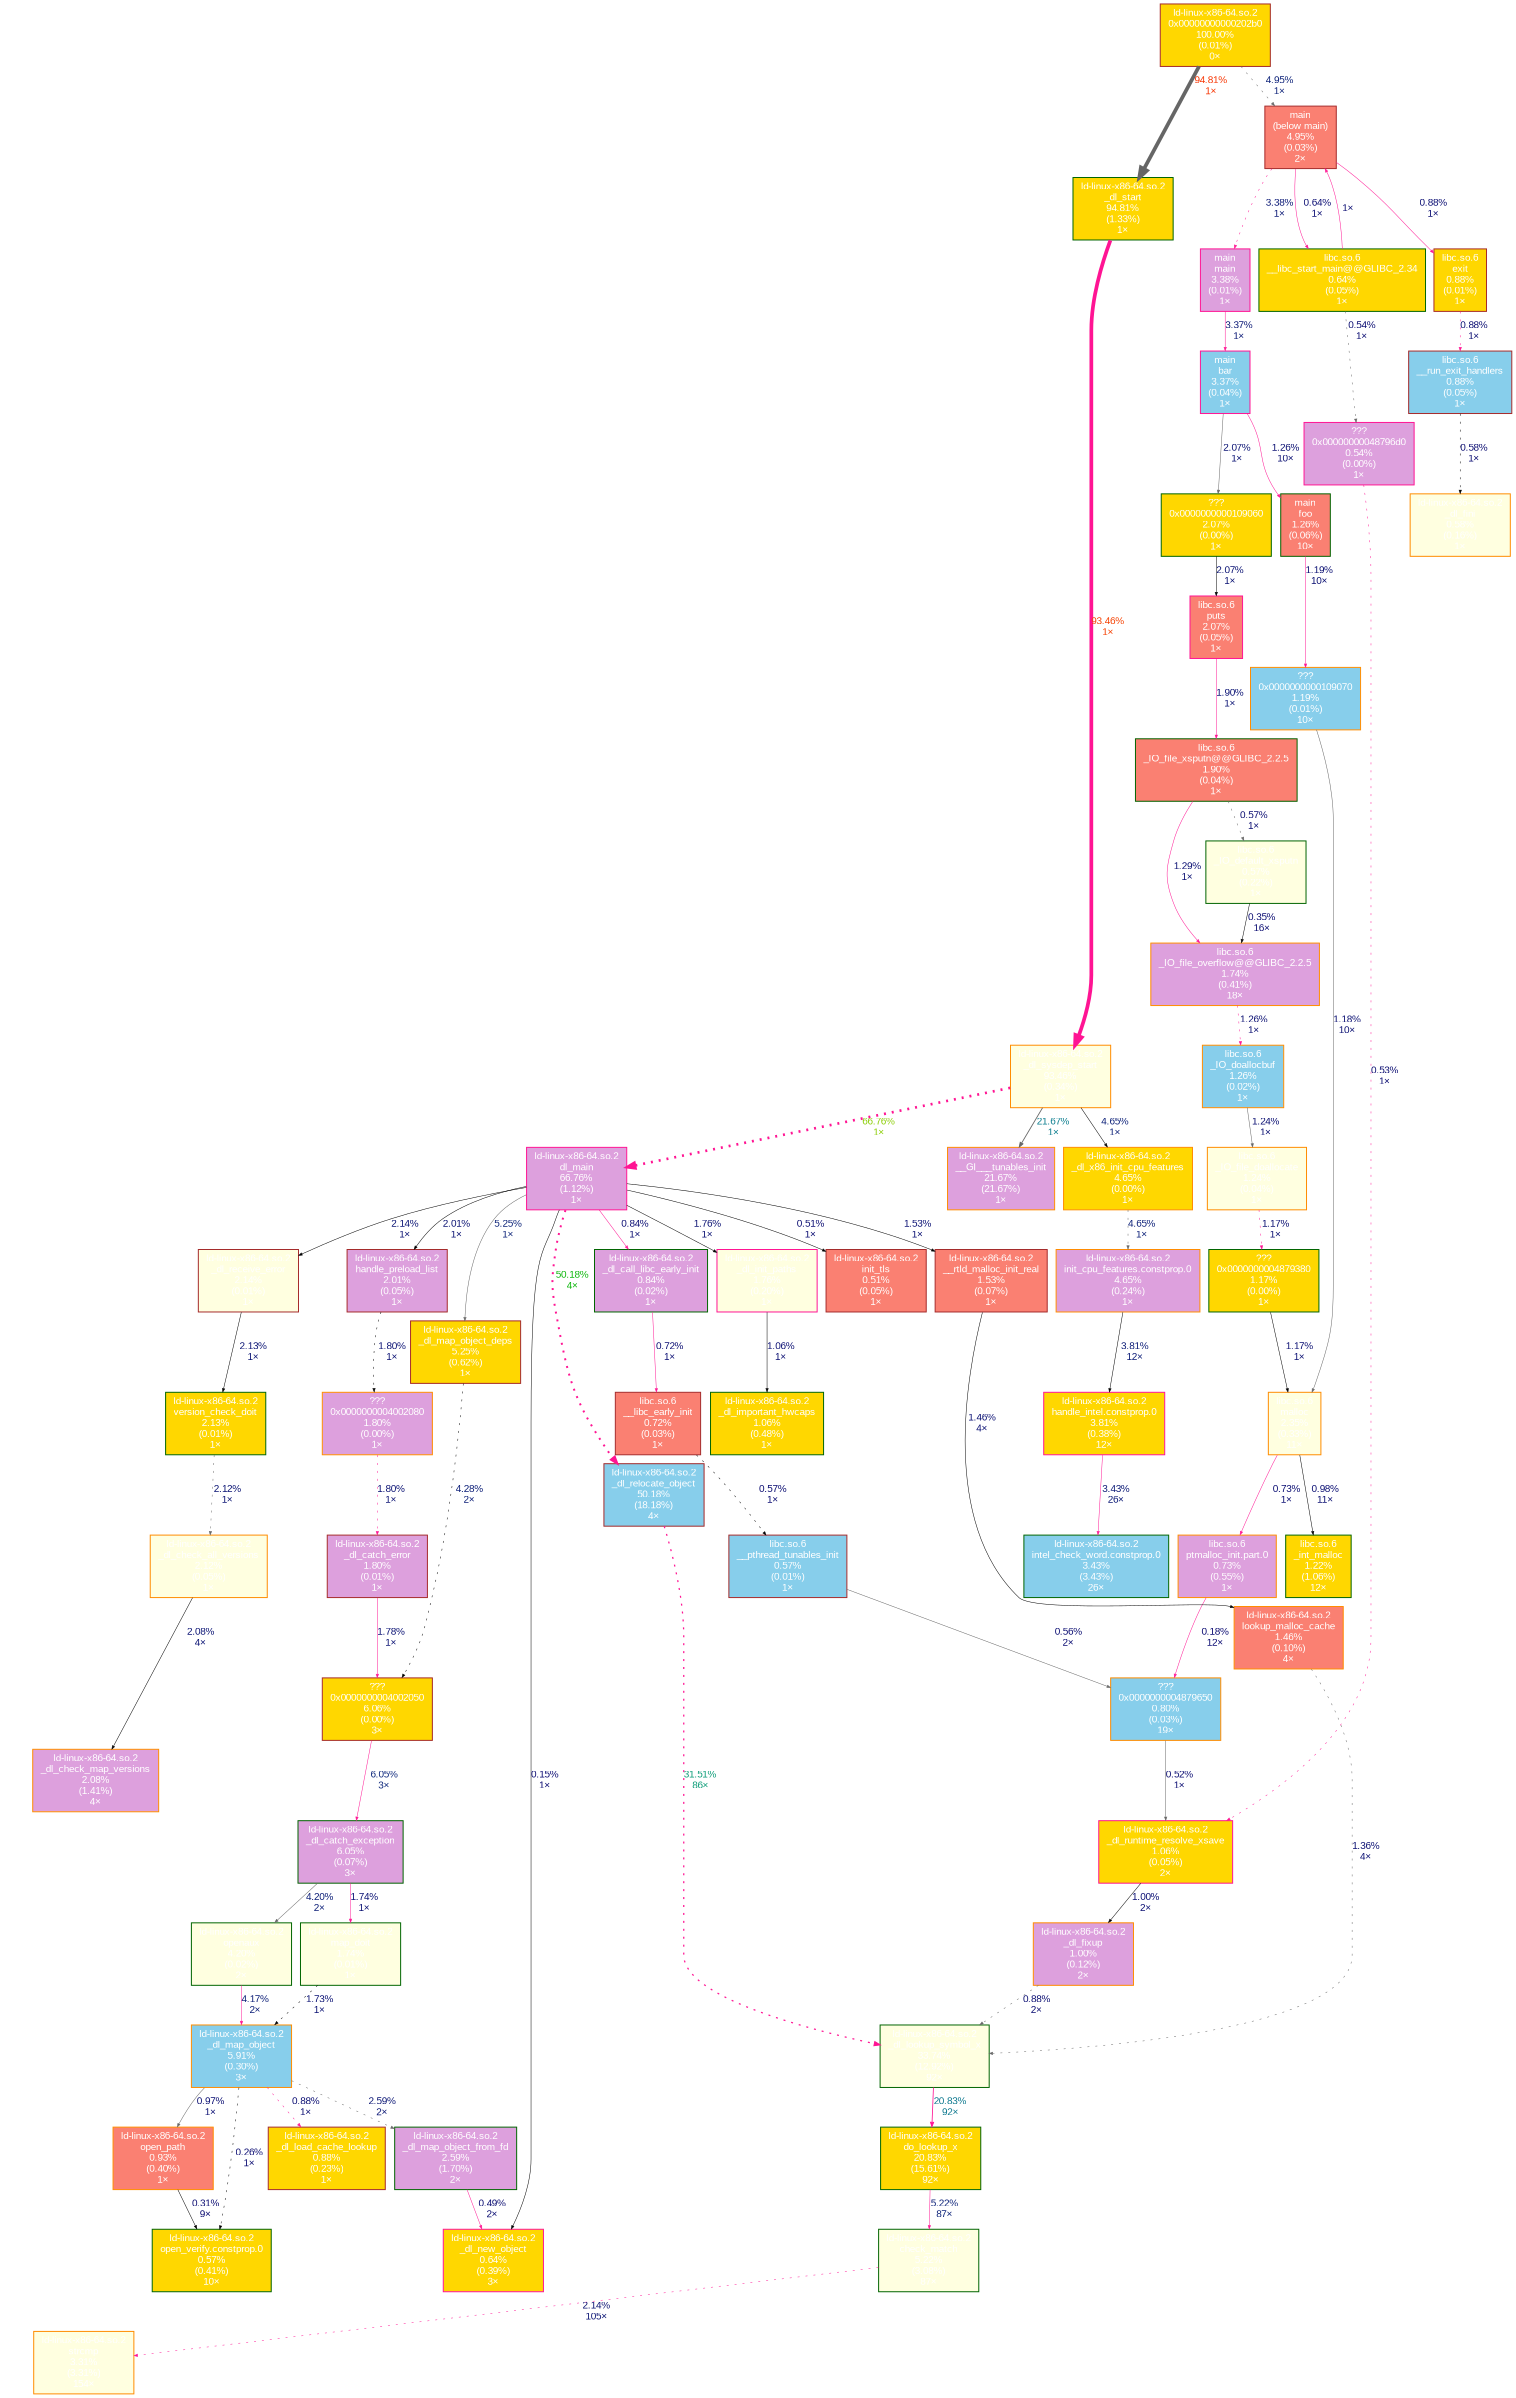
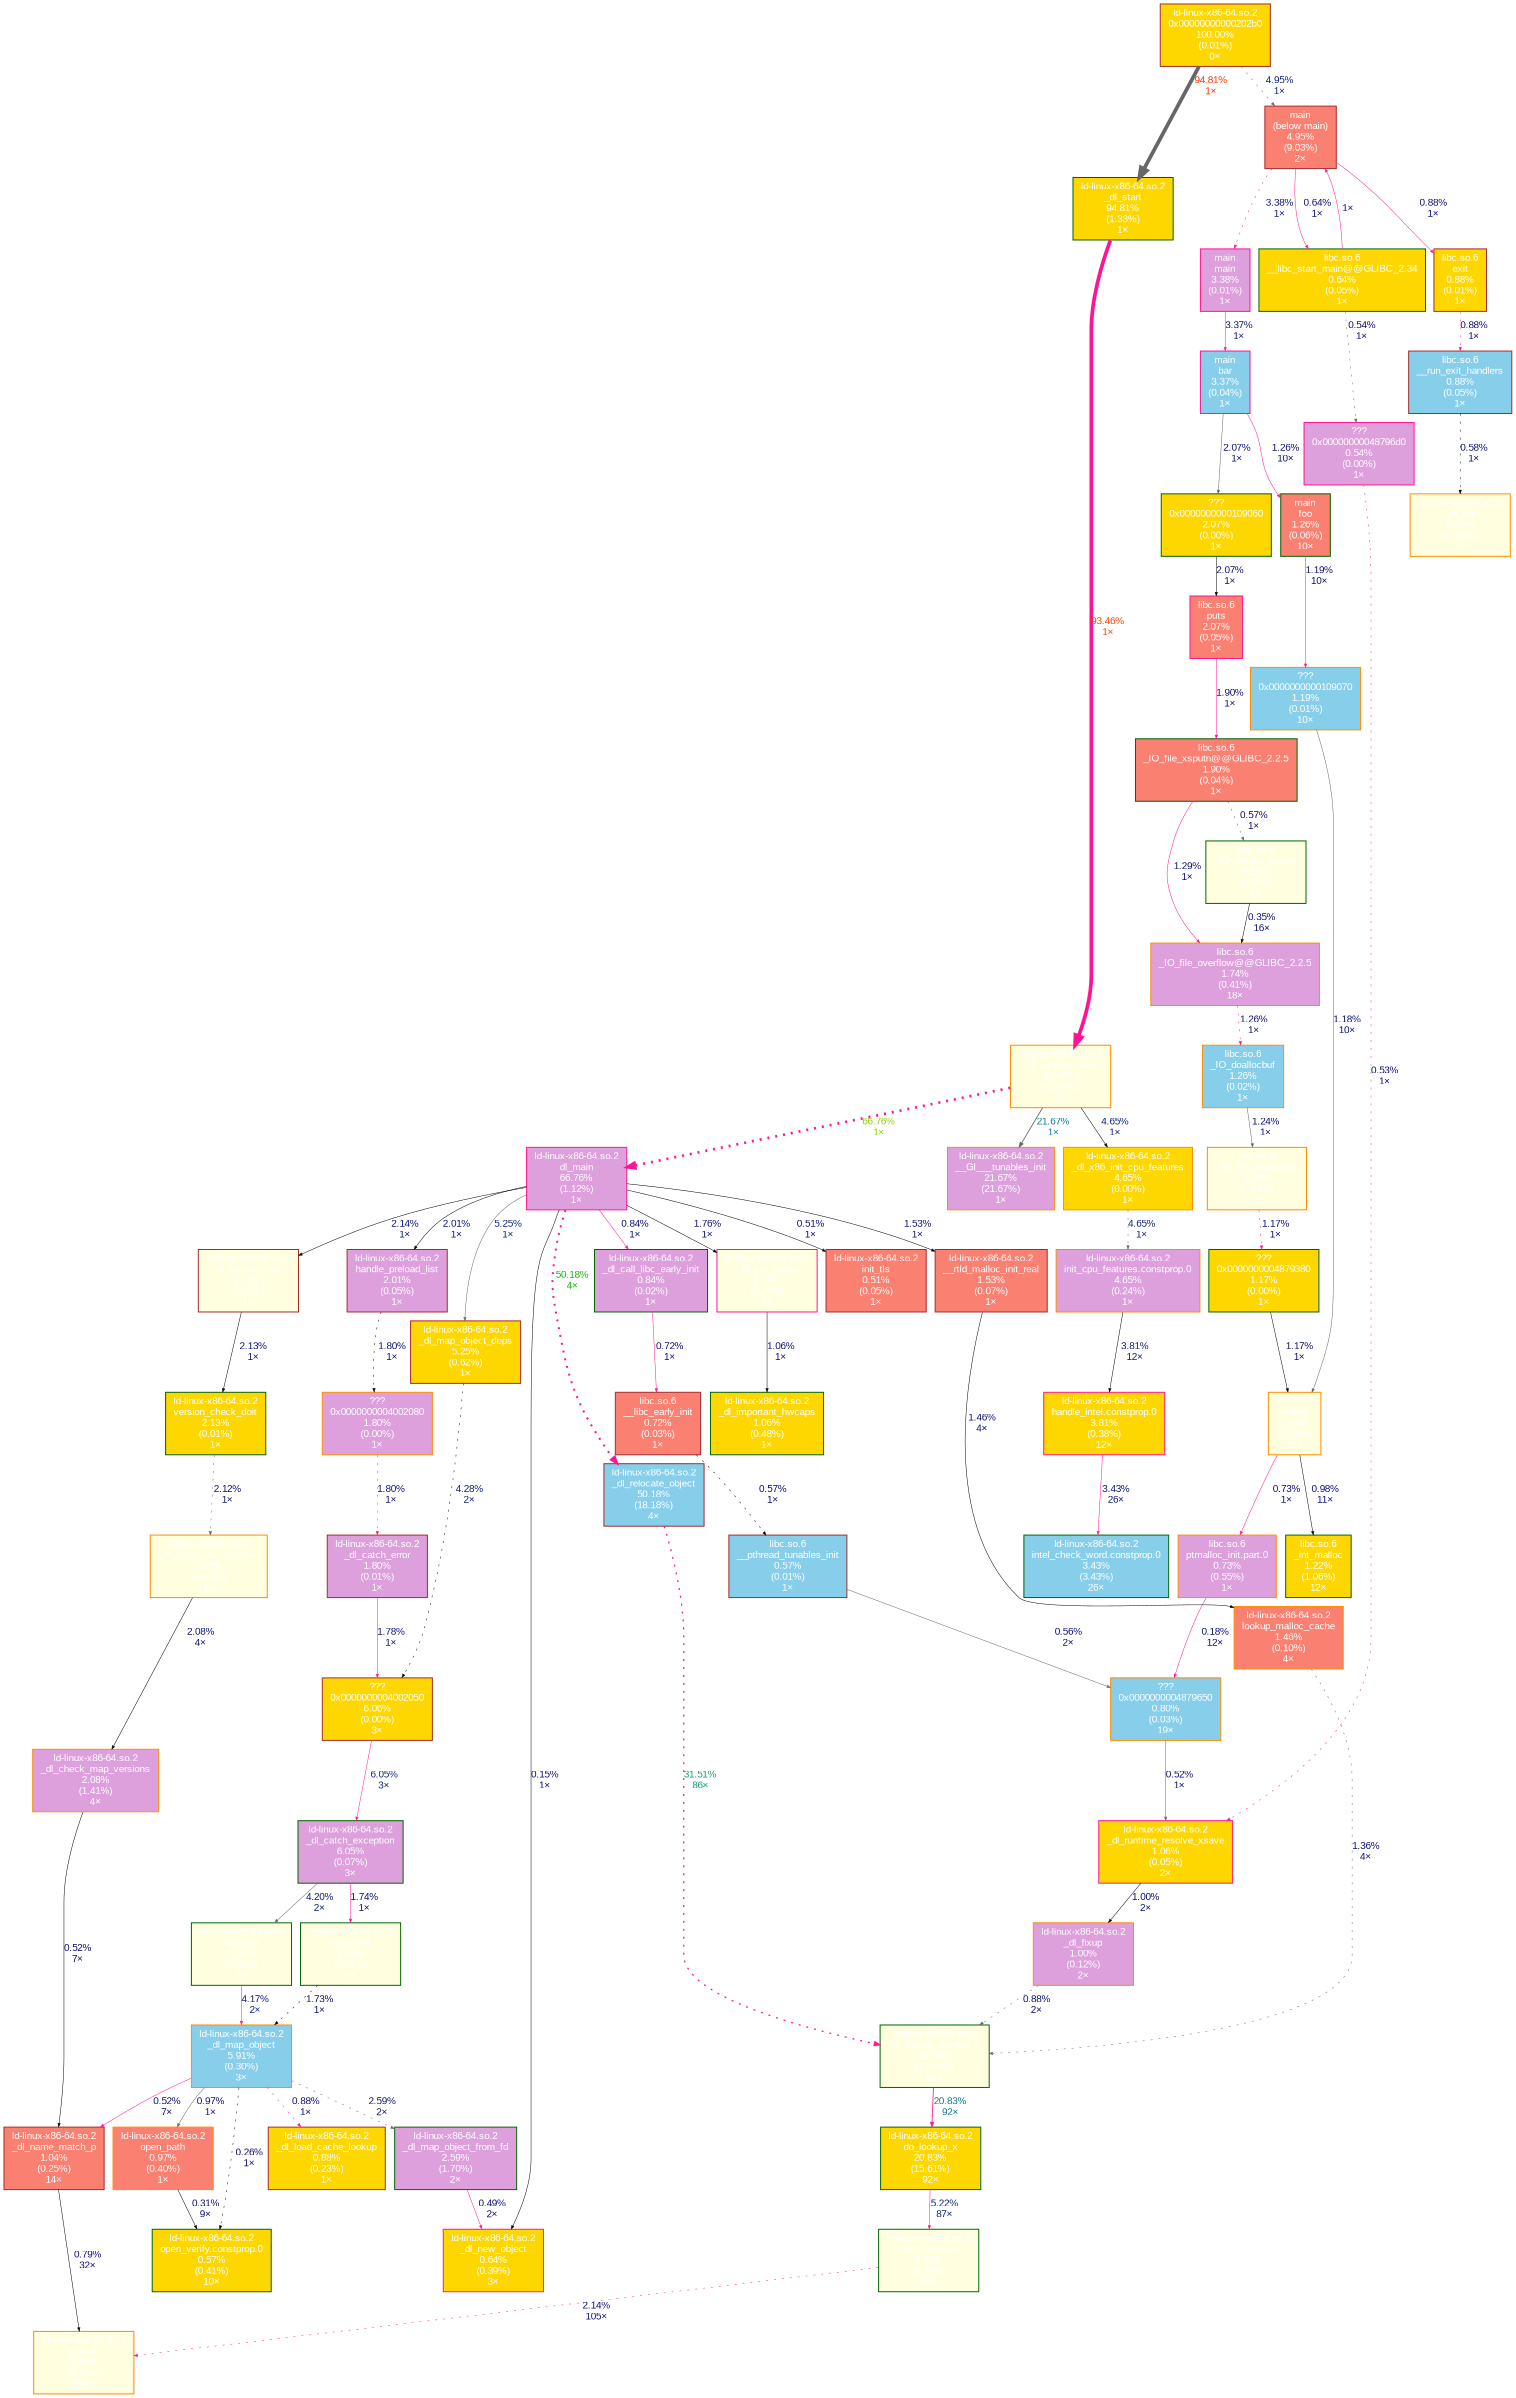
(1301, 137) -> (1301, 137)
none -> (54, 2158)
(163, 2158) -> (163, 2158)
